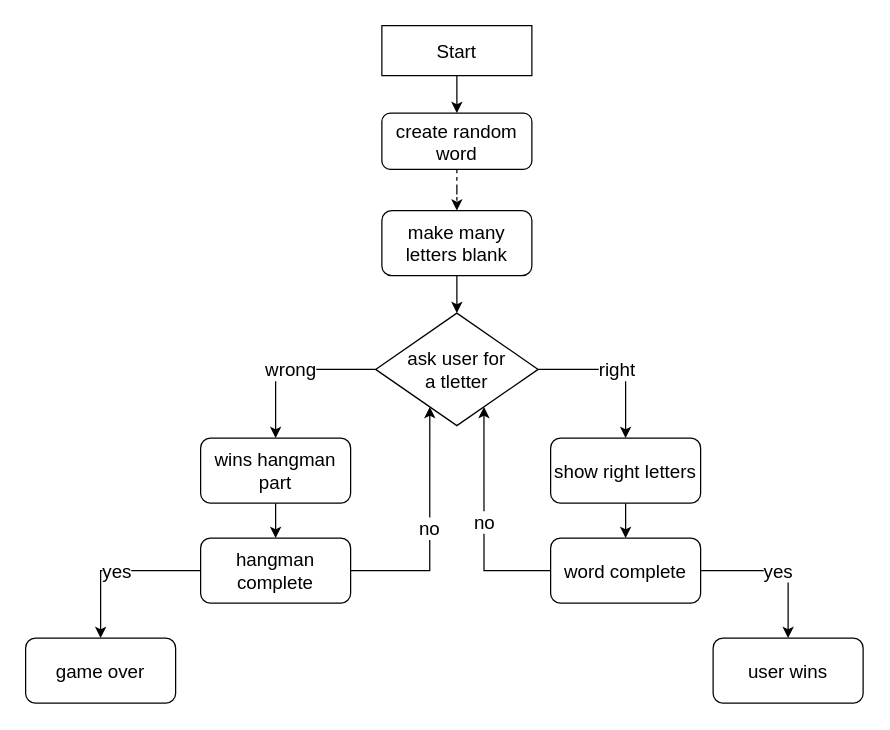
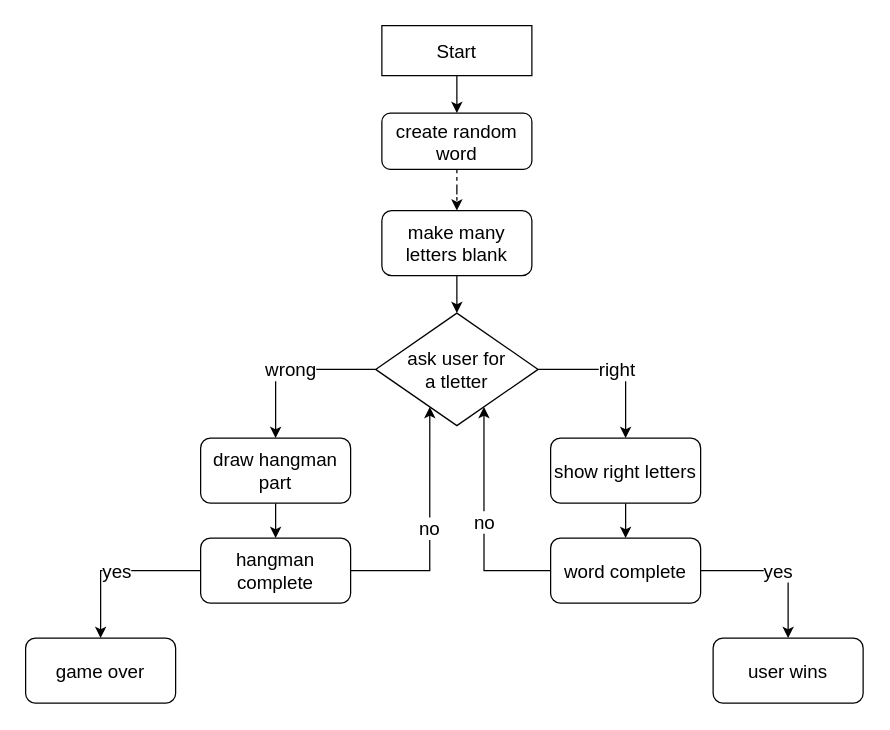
(276, 471) -> (276, 471)
